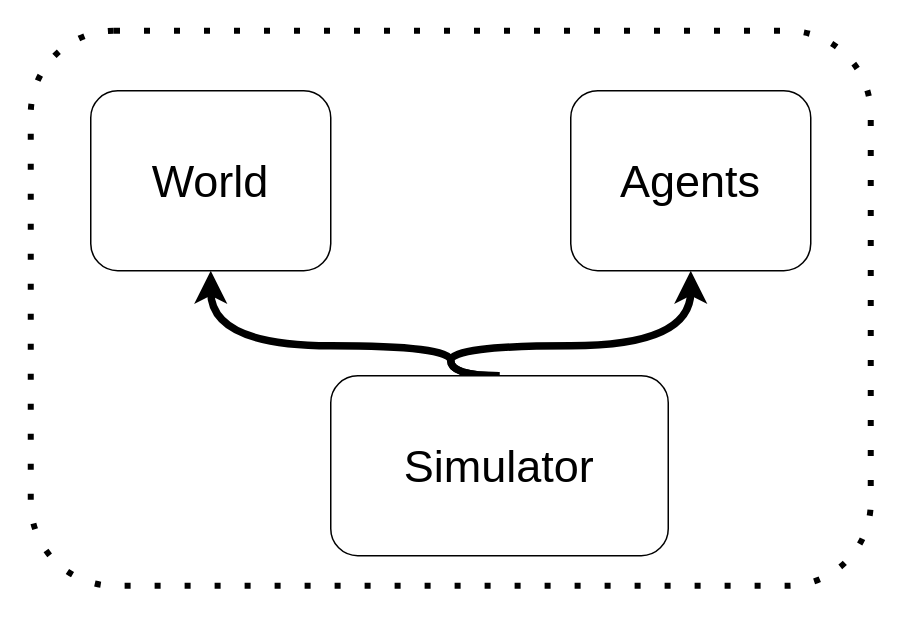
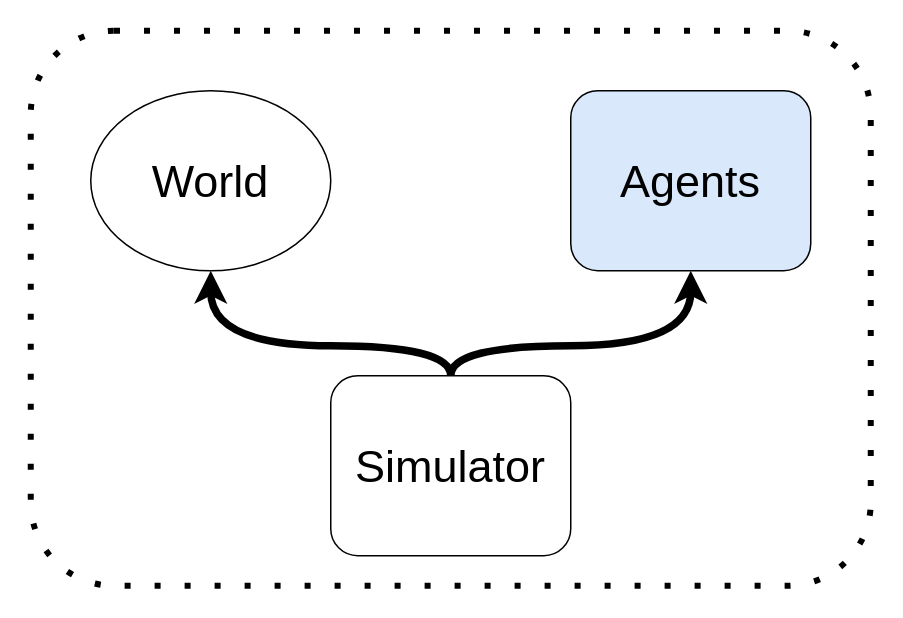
(211, 181) -> (211, 181)
(691, 181) -> (691, 181)
(500, 466) -> (451, 466)
